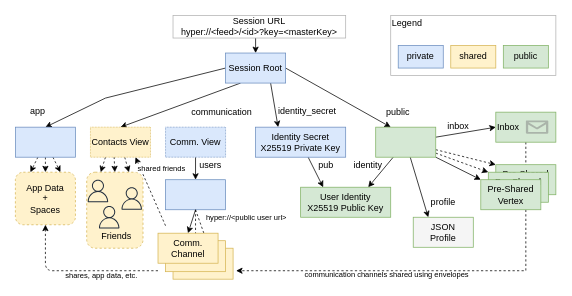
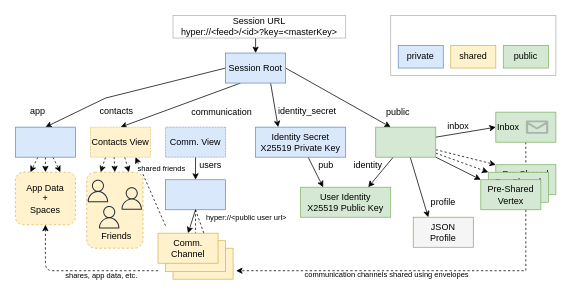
(409, 23) -> none
none -> (117, 111)
